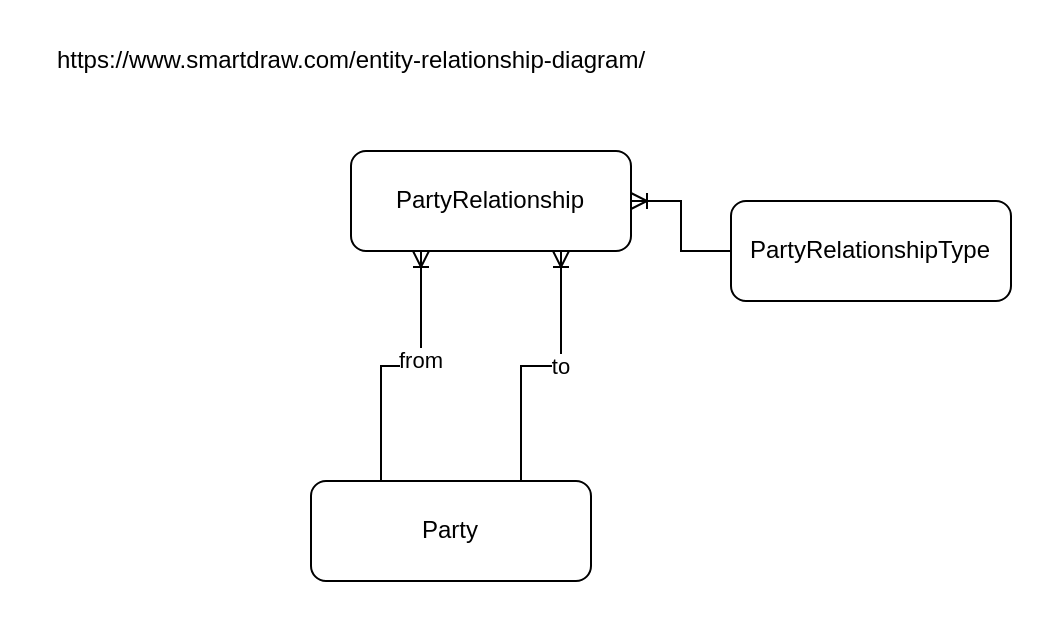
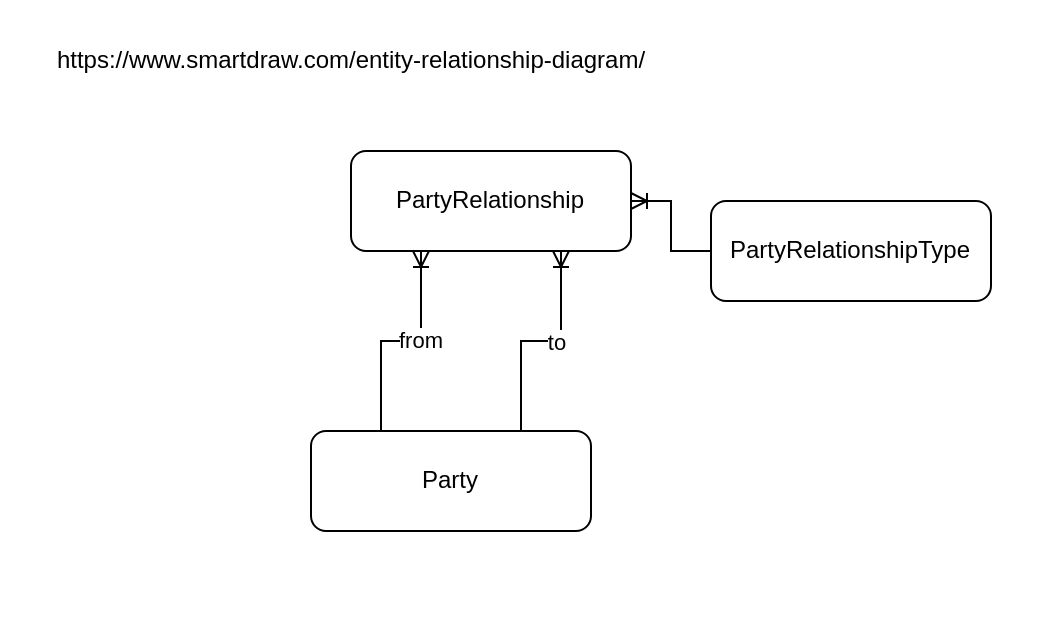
(871, 251) -> (851, 251)
(451, 531) -> (451, 481)
